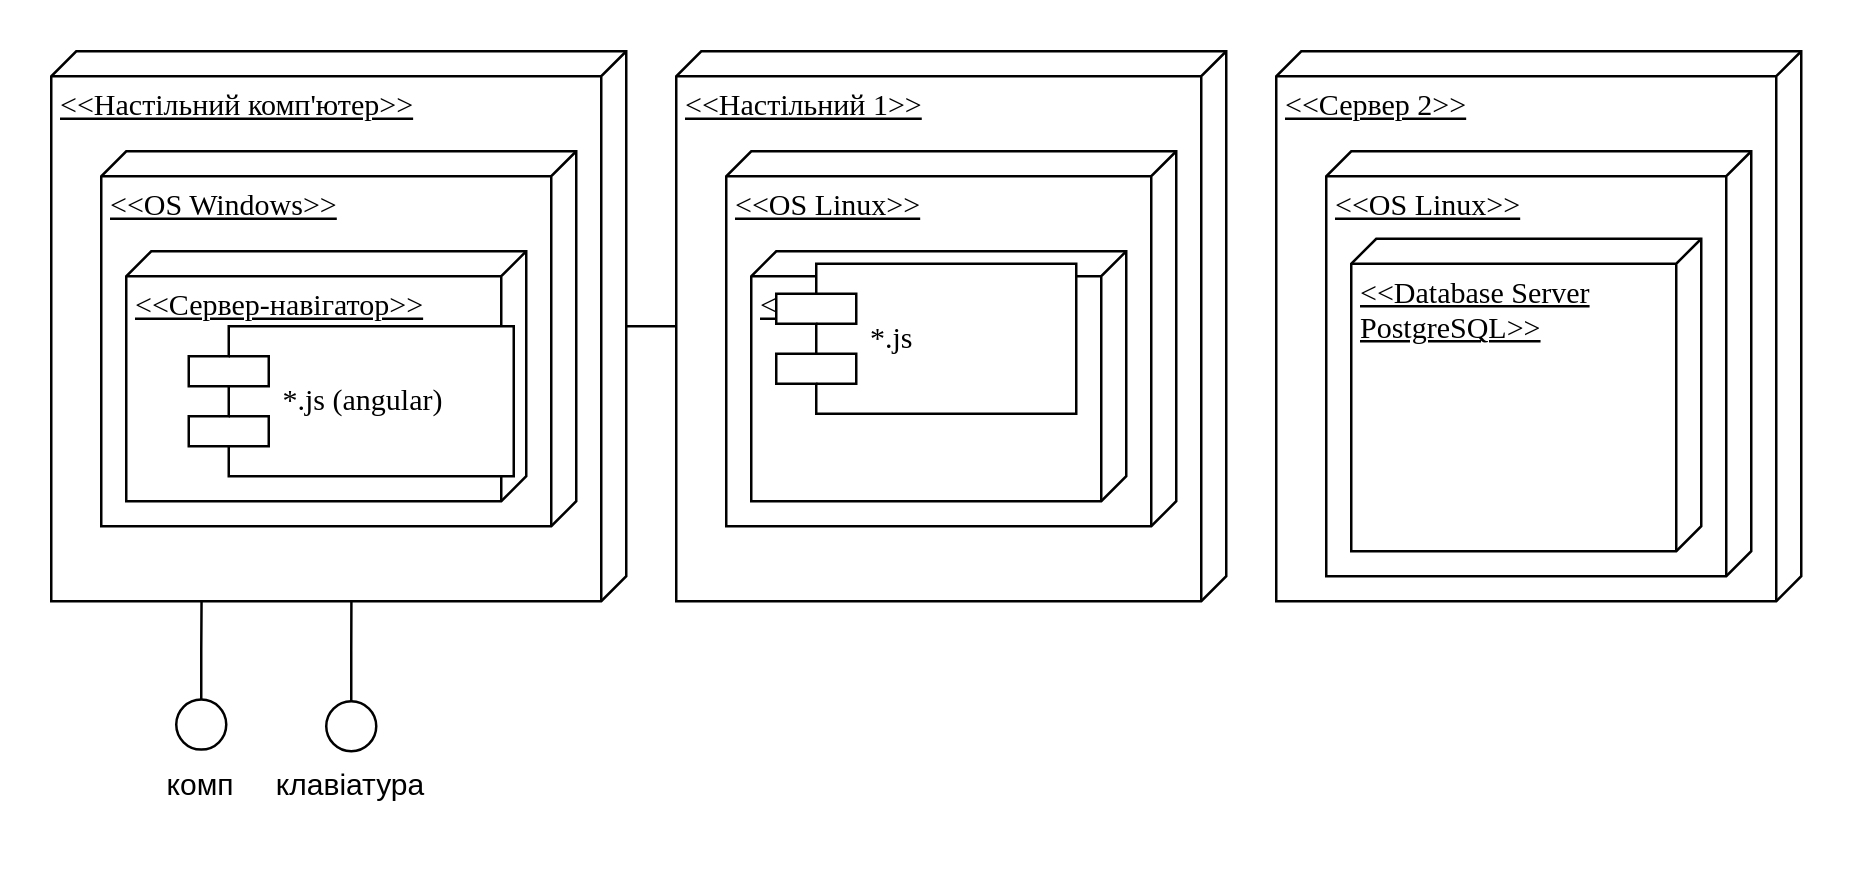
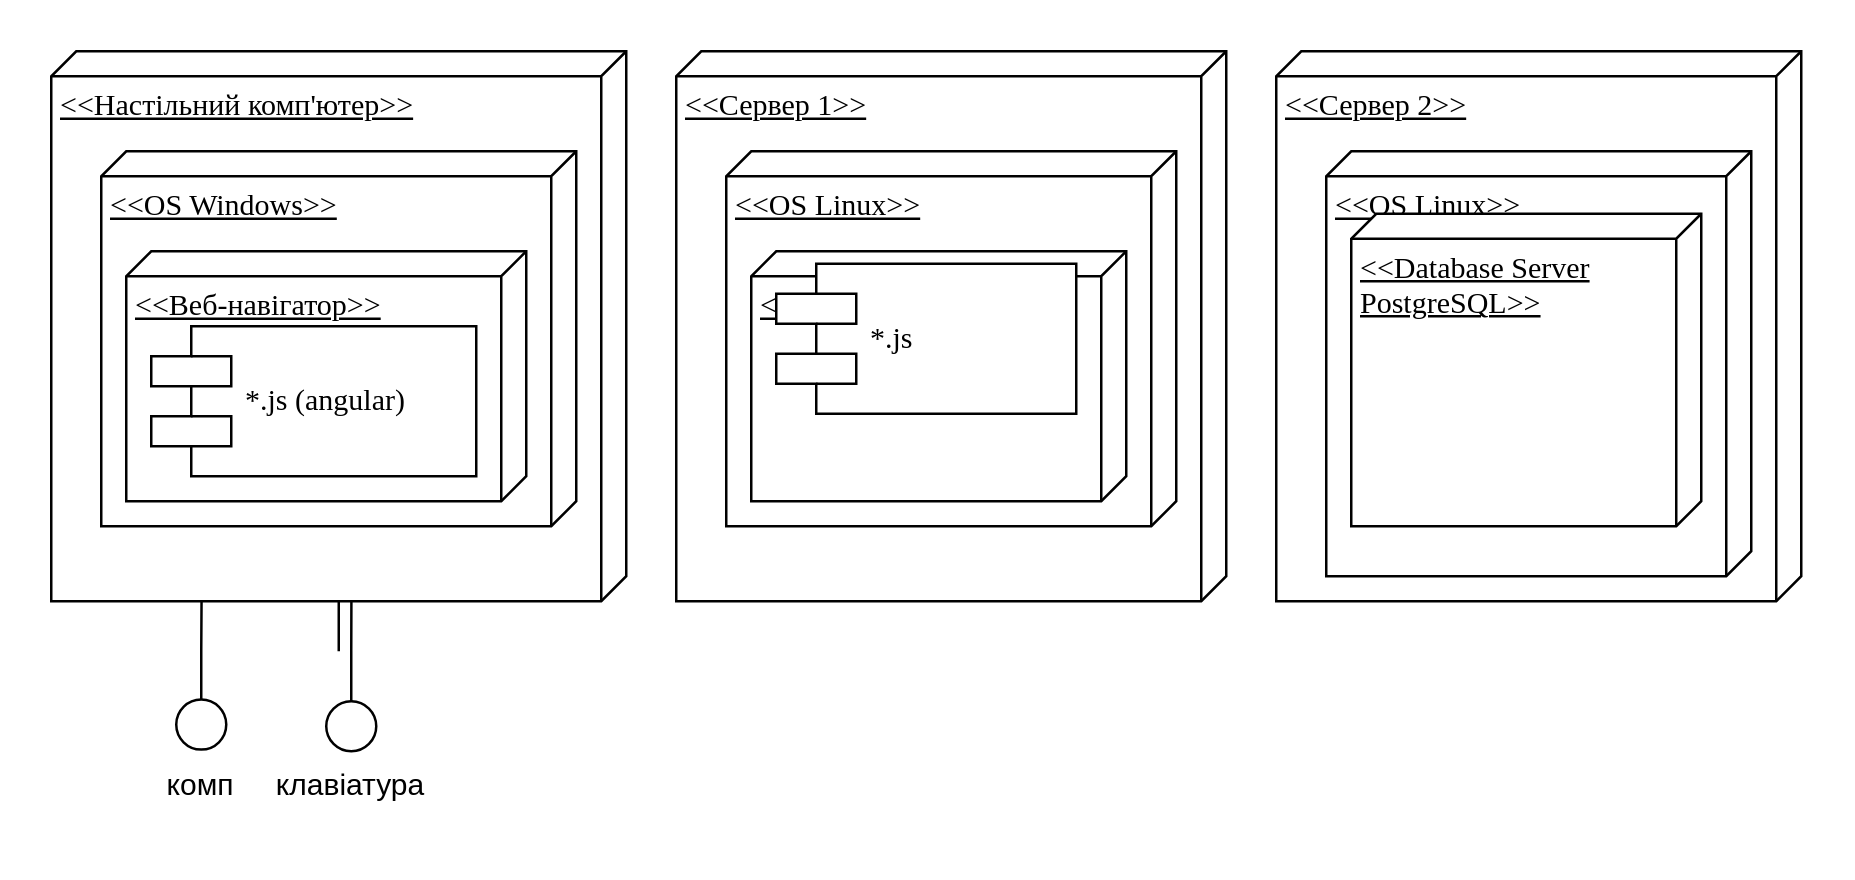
(817, 107) -> (783, 107)
(304, 307) -> (279, 307)
(651, 326) -> (339, 651)
(1526, 395) -> (1526, 370)
(351, 401) -> (314, 401)
